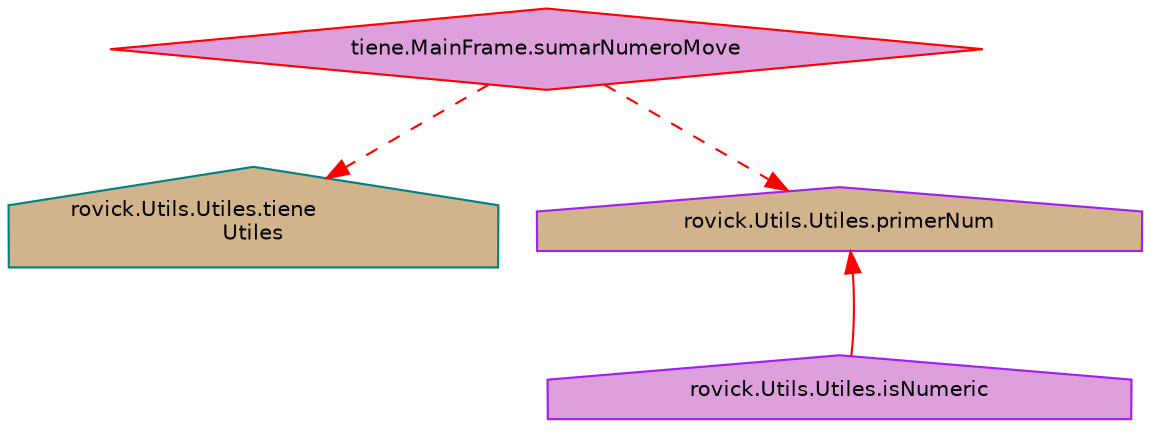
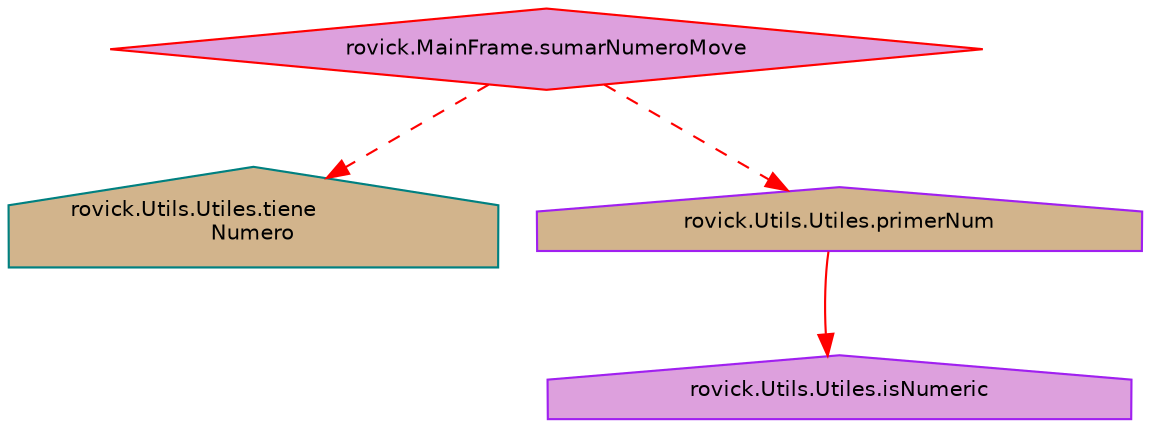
(546, 49) -> (546, 49)
(253, 222) -> (253, 222)
(854, 314) -> (825, 293)
